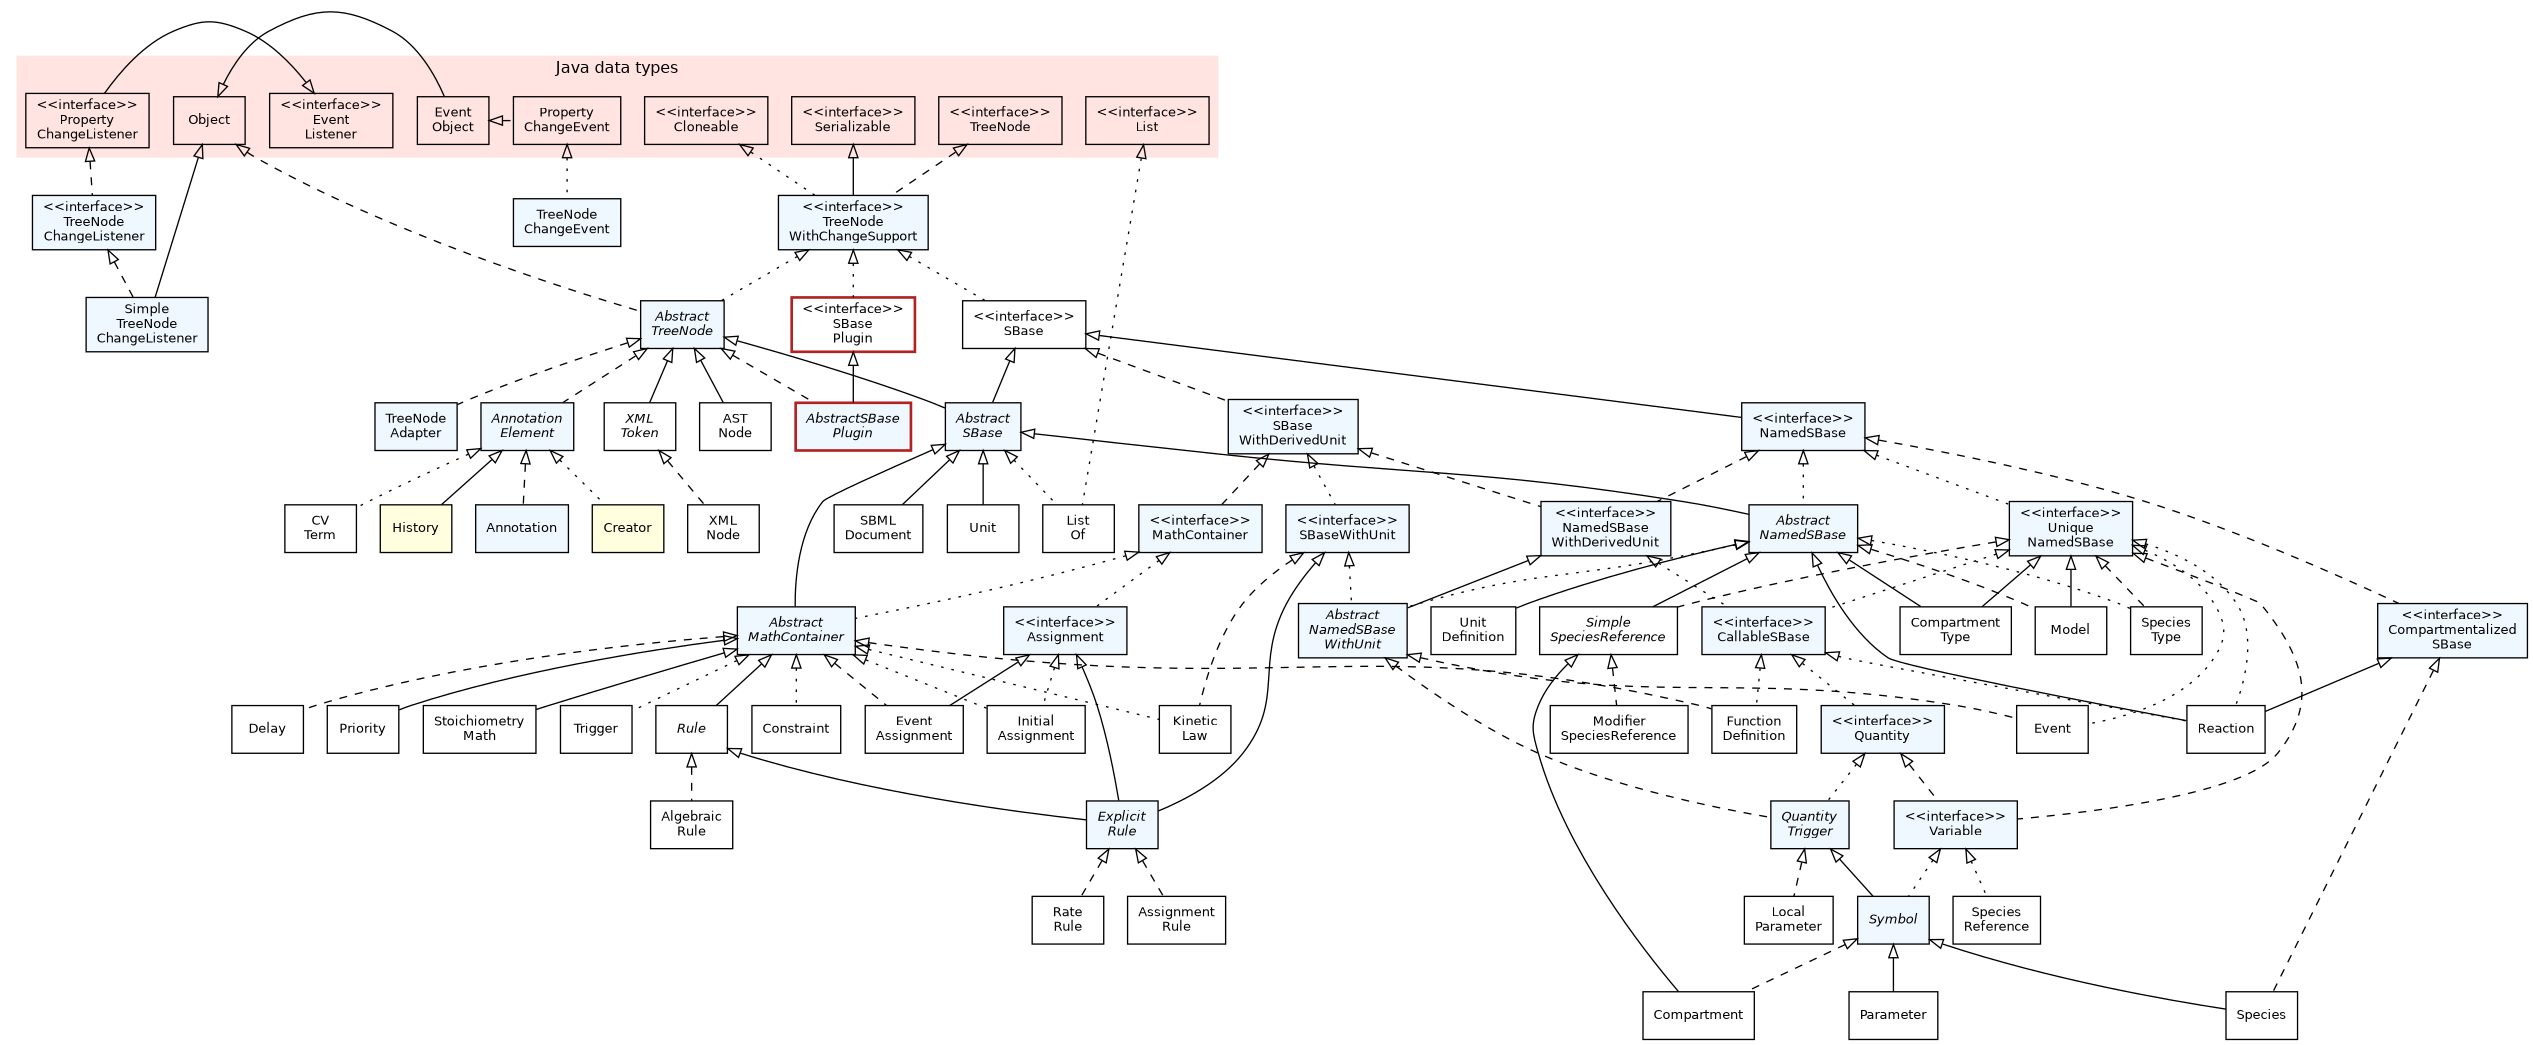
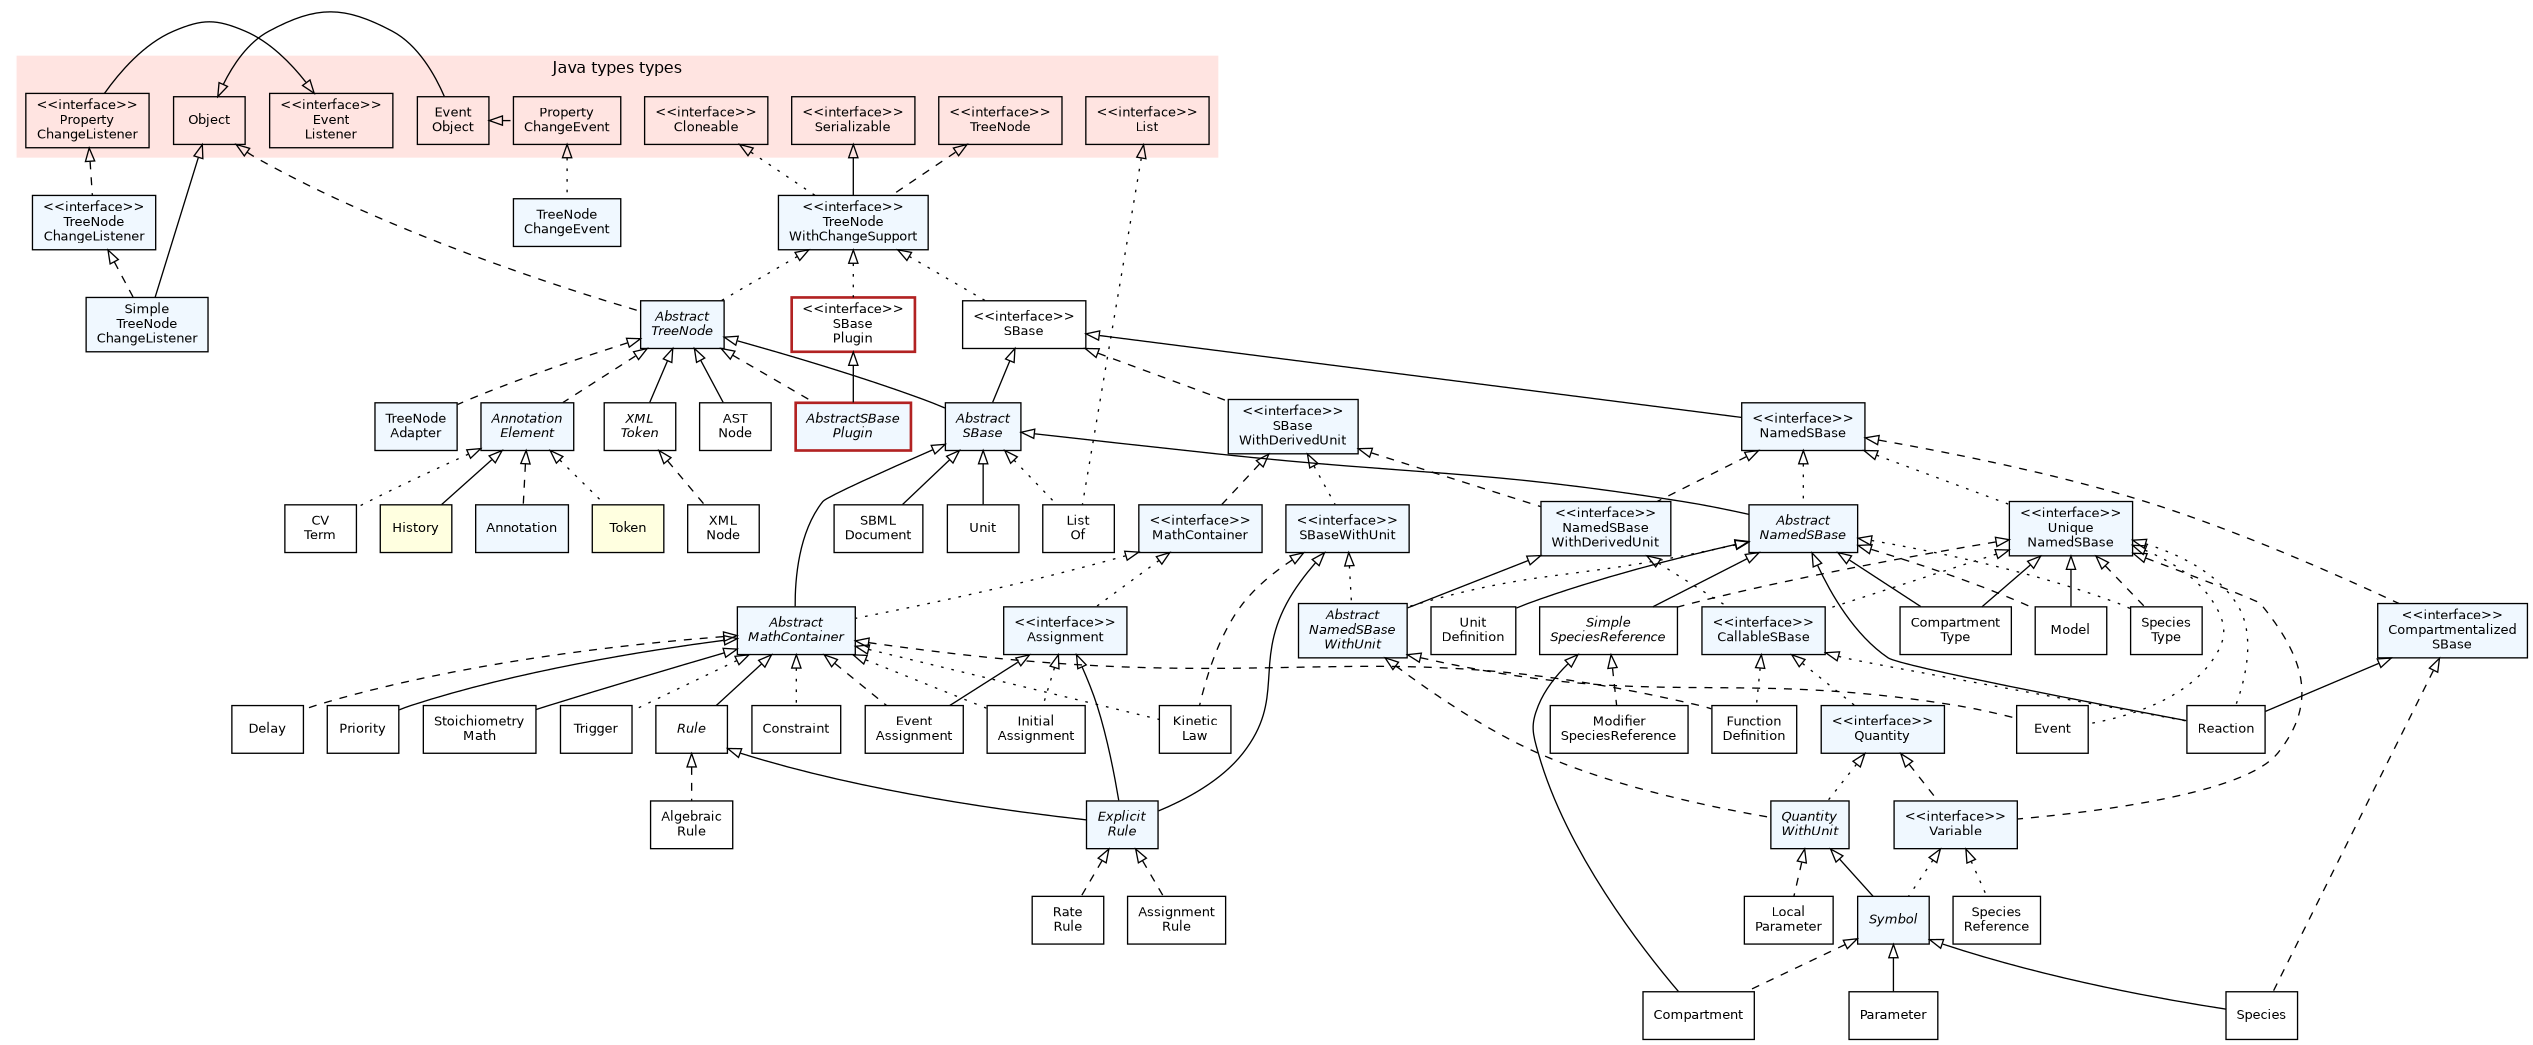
(617, 69) -> (617, 69)
(628, 529) -> (628, 529)
(1810, 831) -> (1810, 831)
